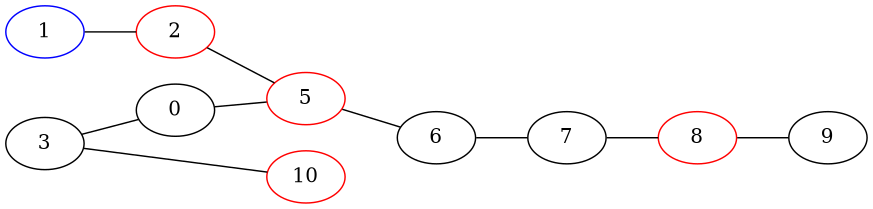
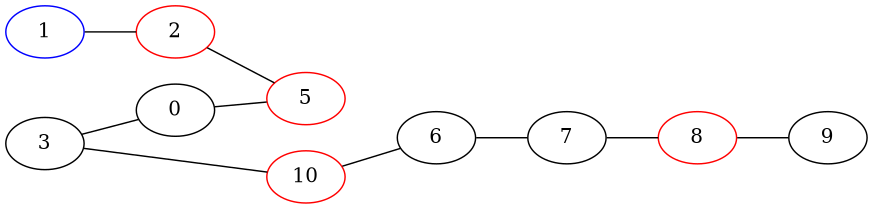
(371, 118) -> (371, 157)
